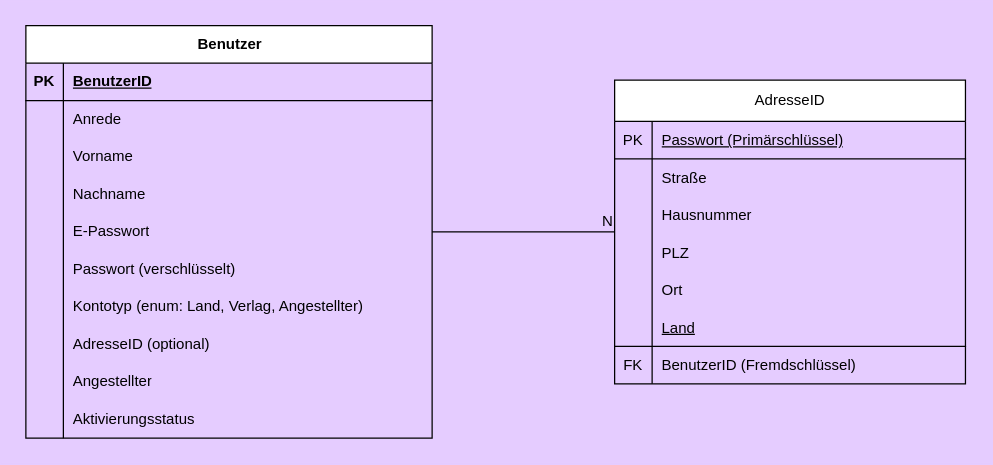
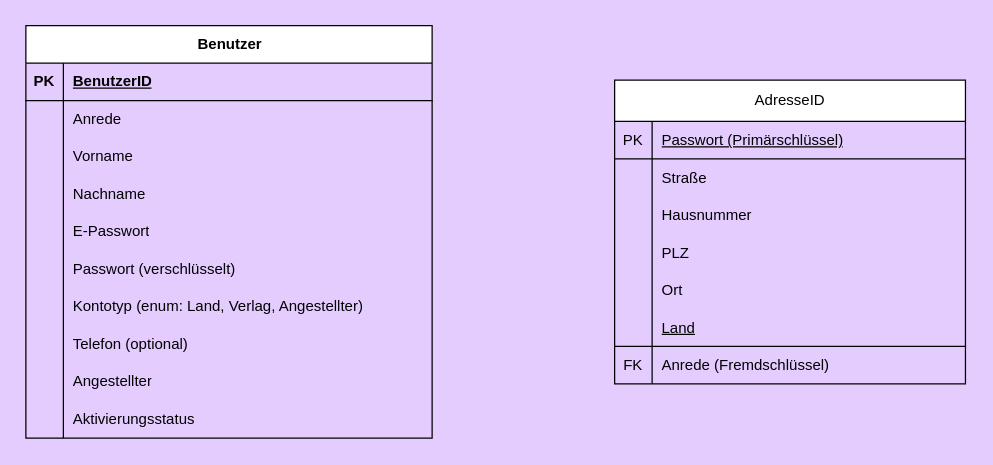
(523, 232) -> none
(151, 344) -> (141, 344)
(769, 366) -> (753, 366)
